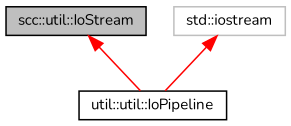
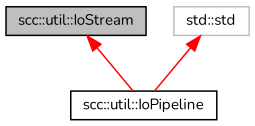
(230, 21) -> (212, 21)
(153, 105) -> (144, 105)
